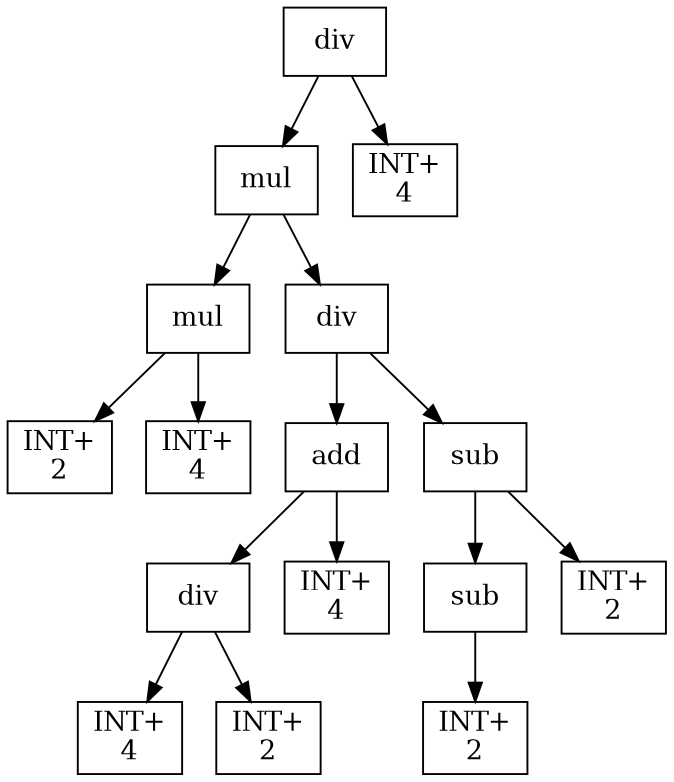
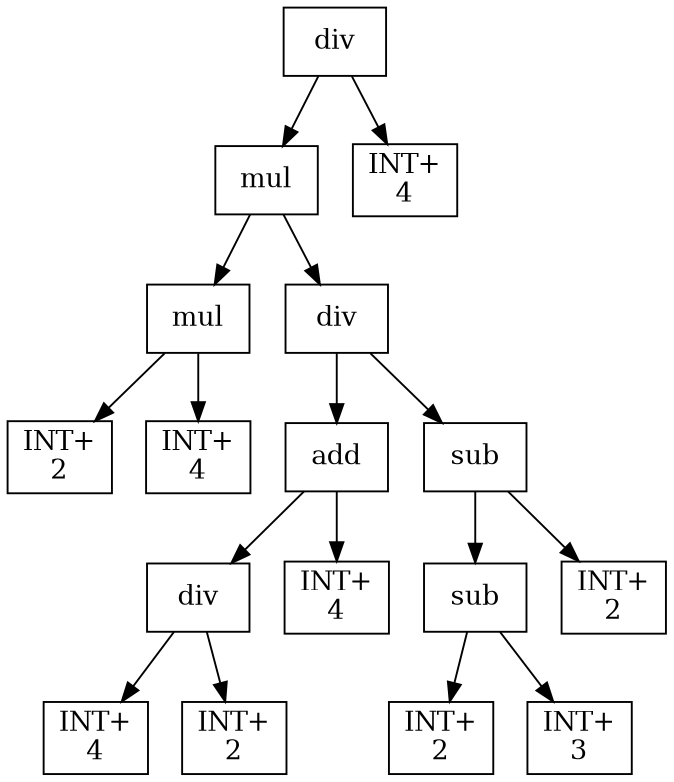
none -> (580, 738)
